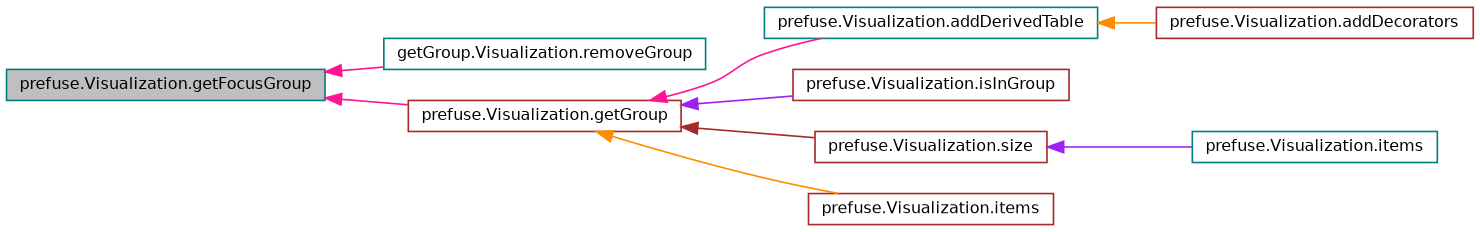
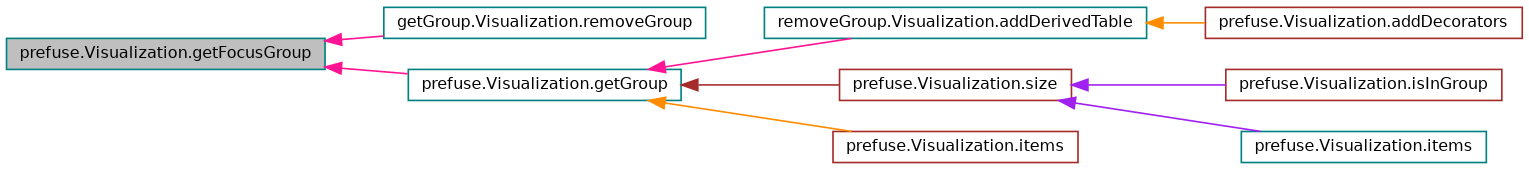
(931, 23) -> (956, 23)
(745, 100) -> (1157, 85)
(545, 116) -> (545, 85)
